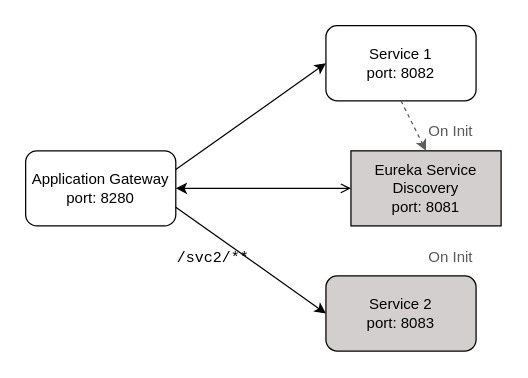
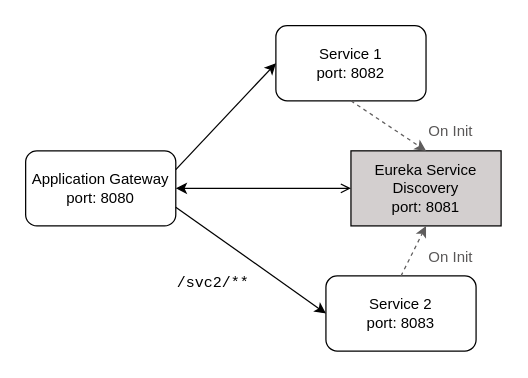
(401, 63) -> (351, 63)
(101, 188) -> (101, 188)
none -> (411, 255)
(213, 257) -> (213, 282)
(401, 313) -> (401, 313)
